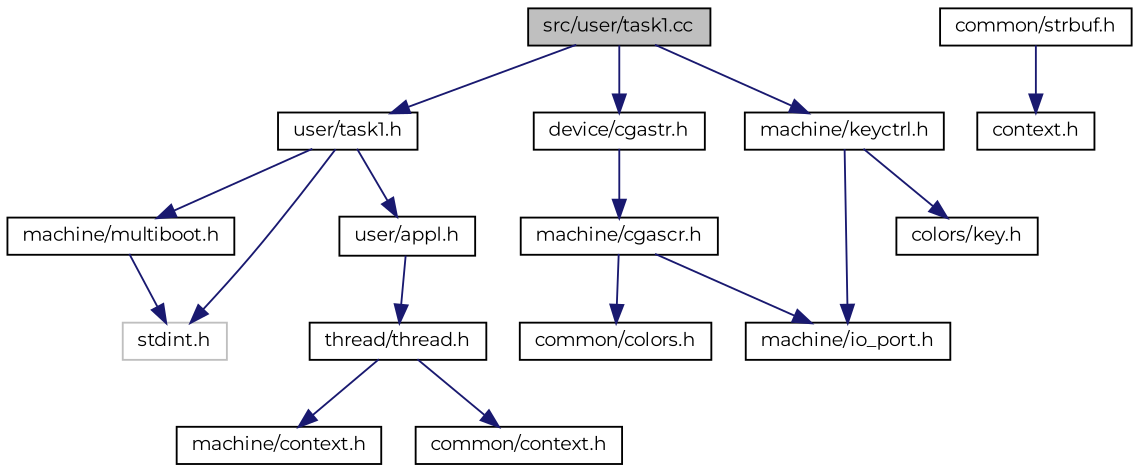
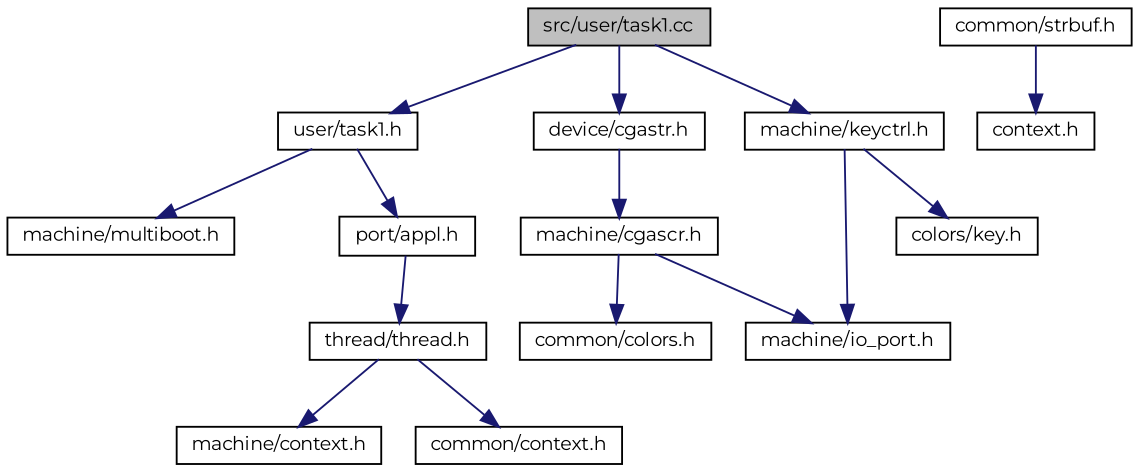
(407, 236) -> (407, 236)
(175, 341) -> none
